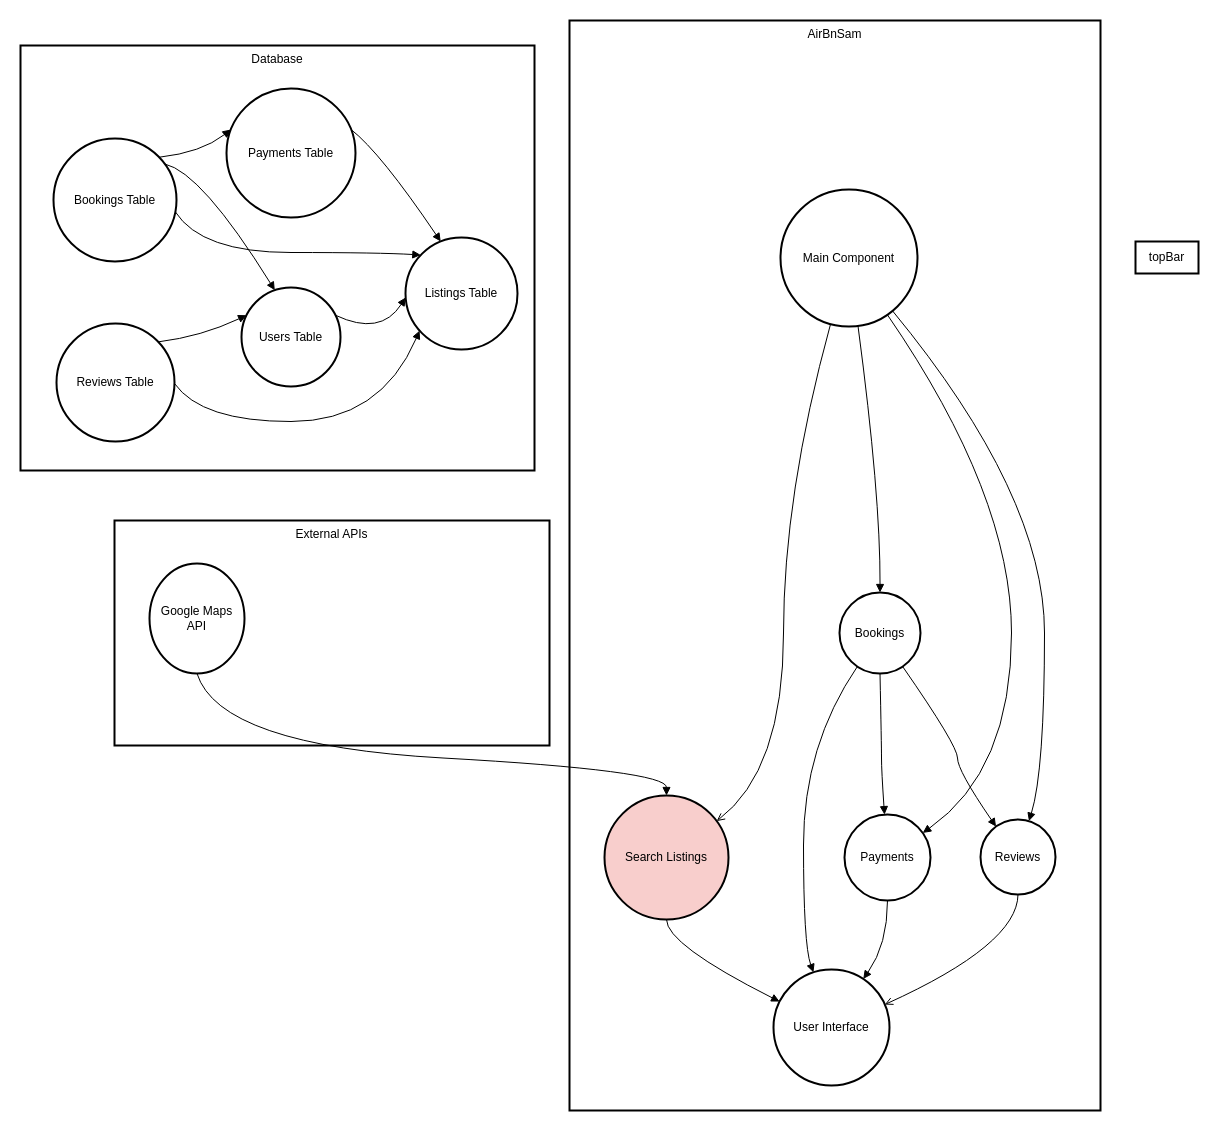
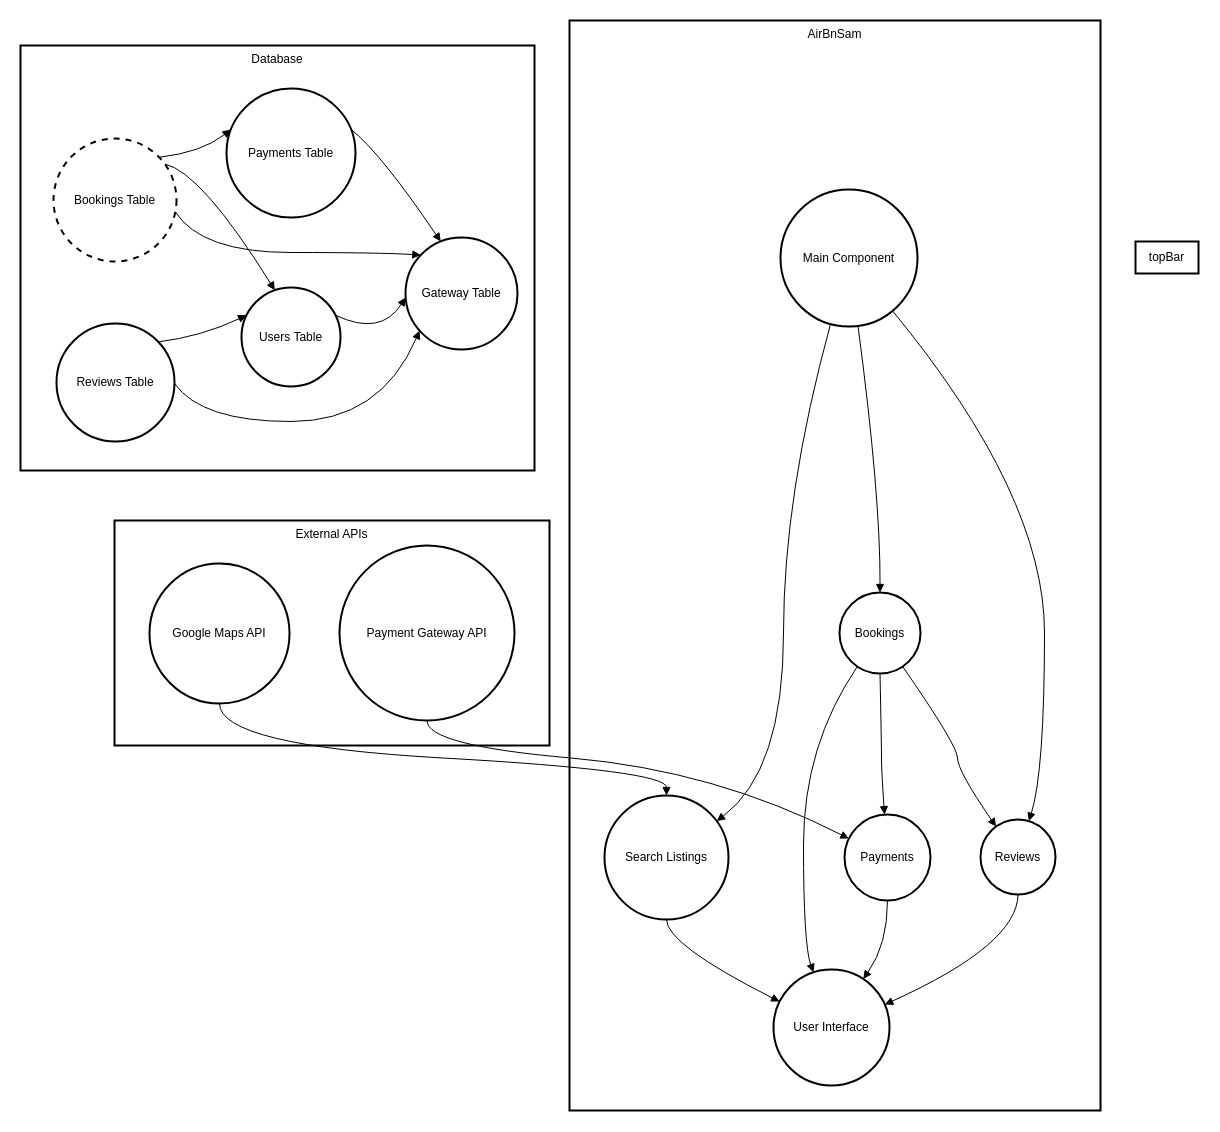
(115, 200) -> (115, 200)
(462, 294) -> (462, 294)
(1005, 568) -> none
(197, 619) -> (220, 634)
none -> (427, 633)
none -> (668, 773)
(756, 773) -> (758, 772)
(667, 858) -> (667, 858)
(890, 1002) -> (893, 1001)
